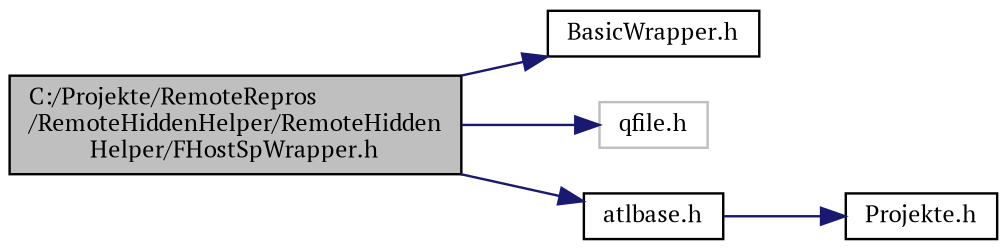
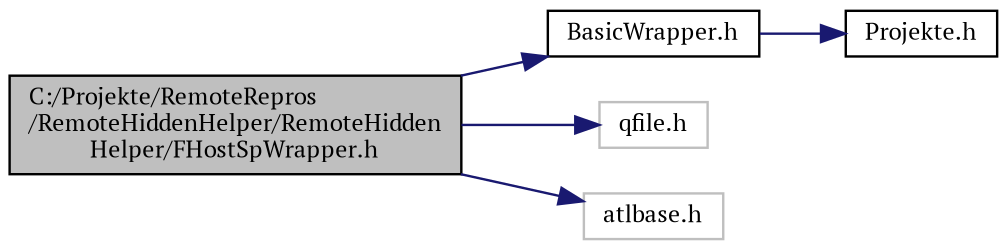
(654, 216) -> (654, 216)
(772, 216) -> (790, 34)
